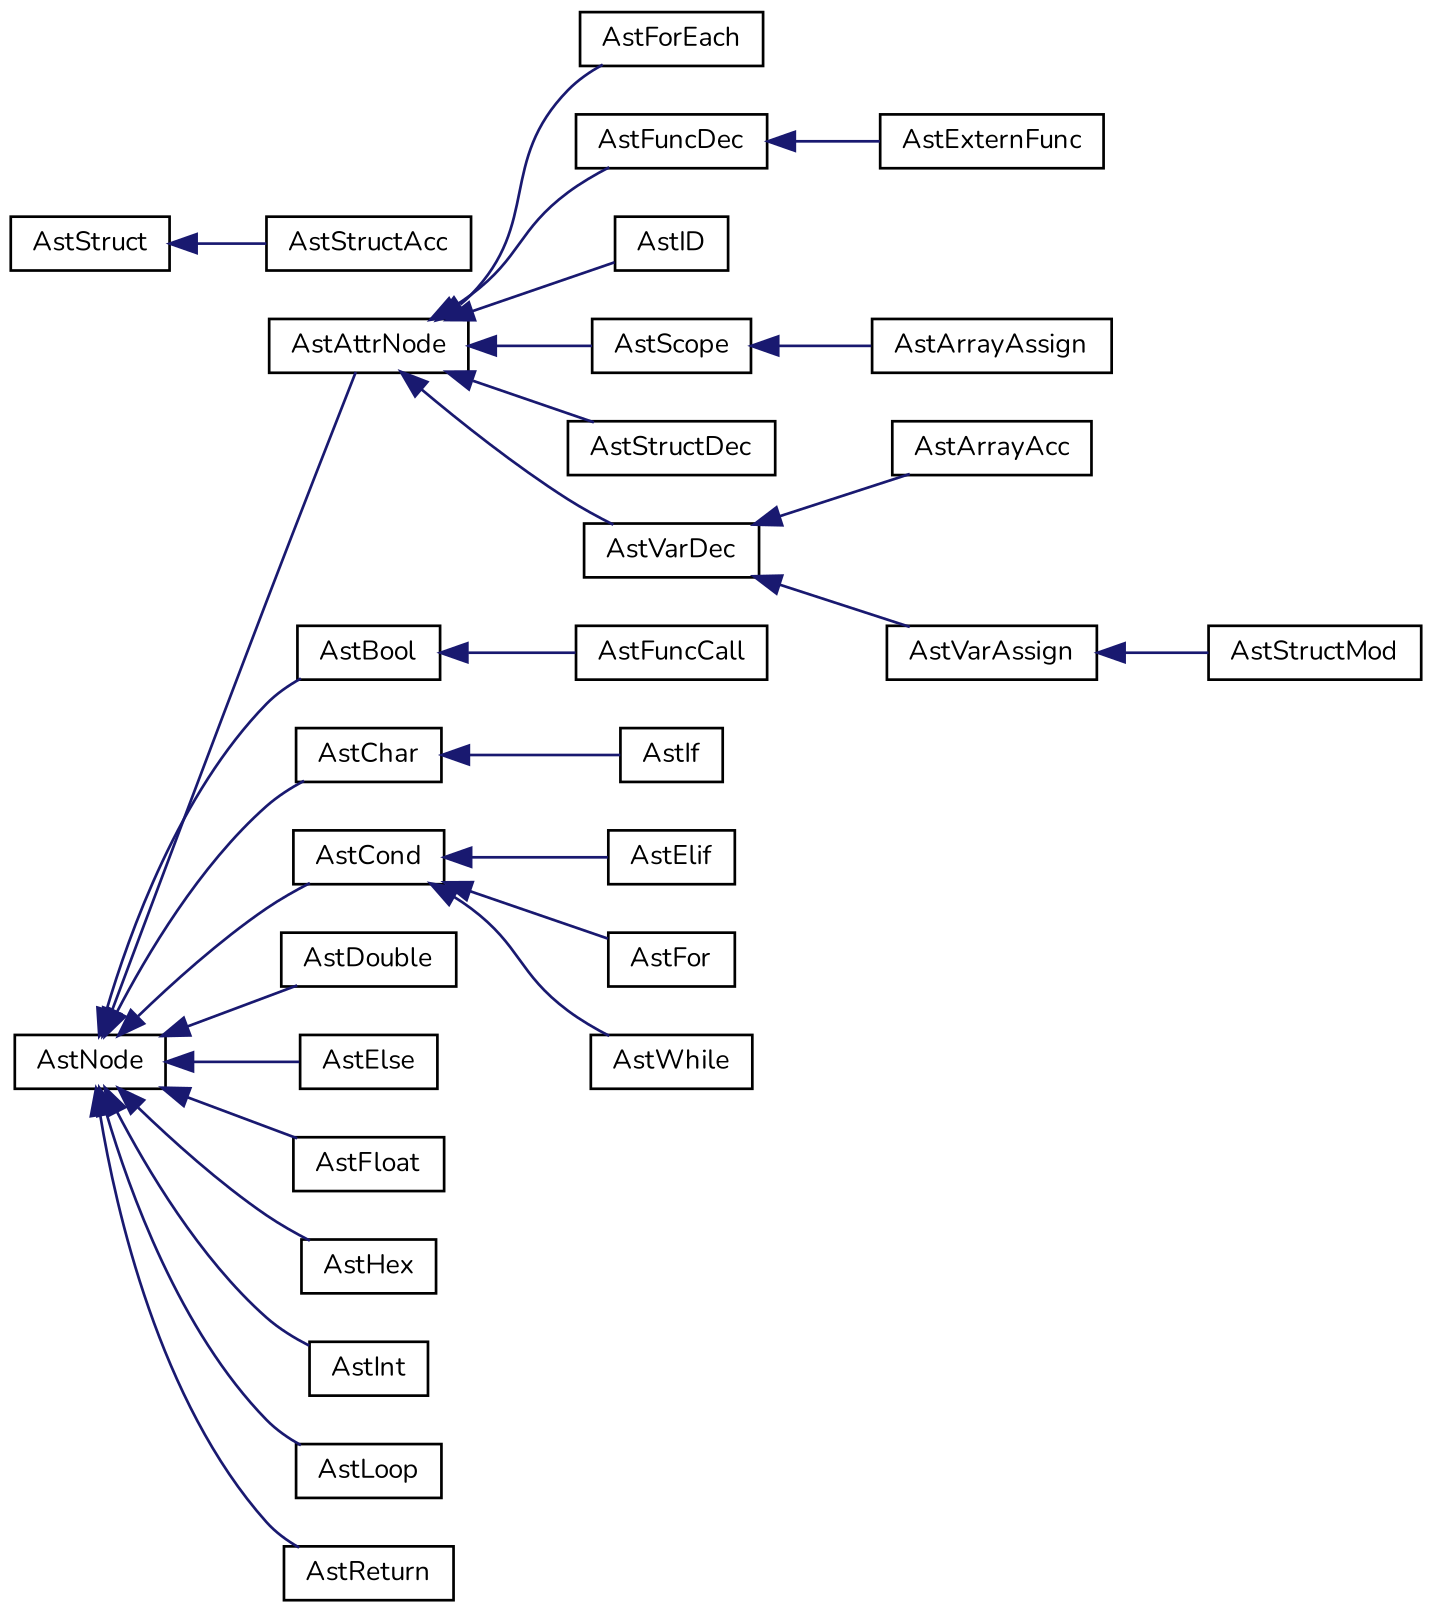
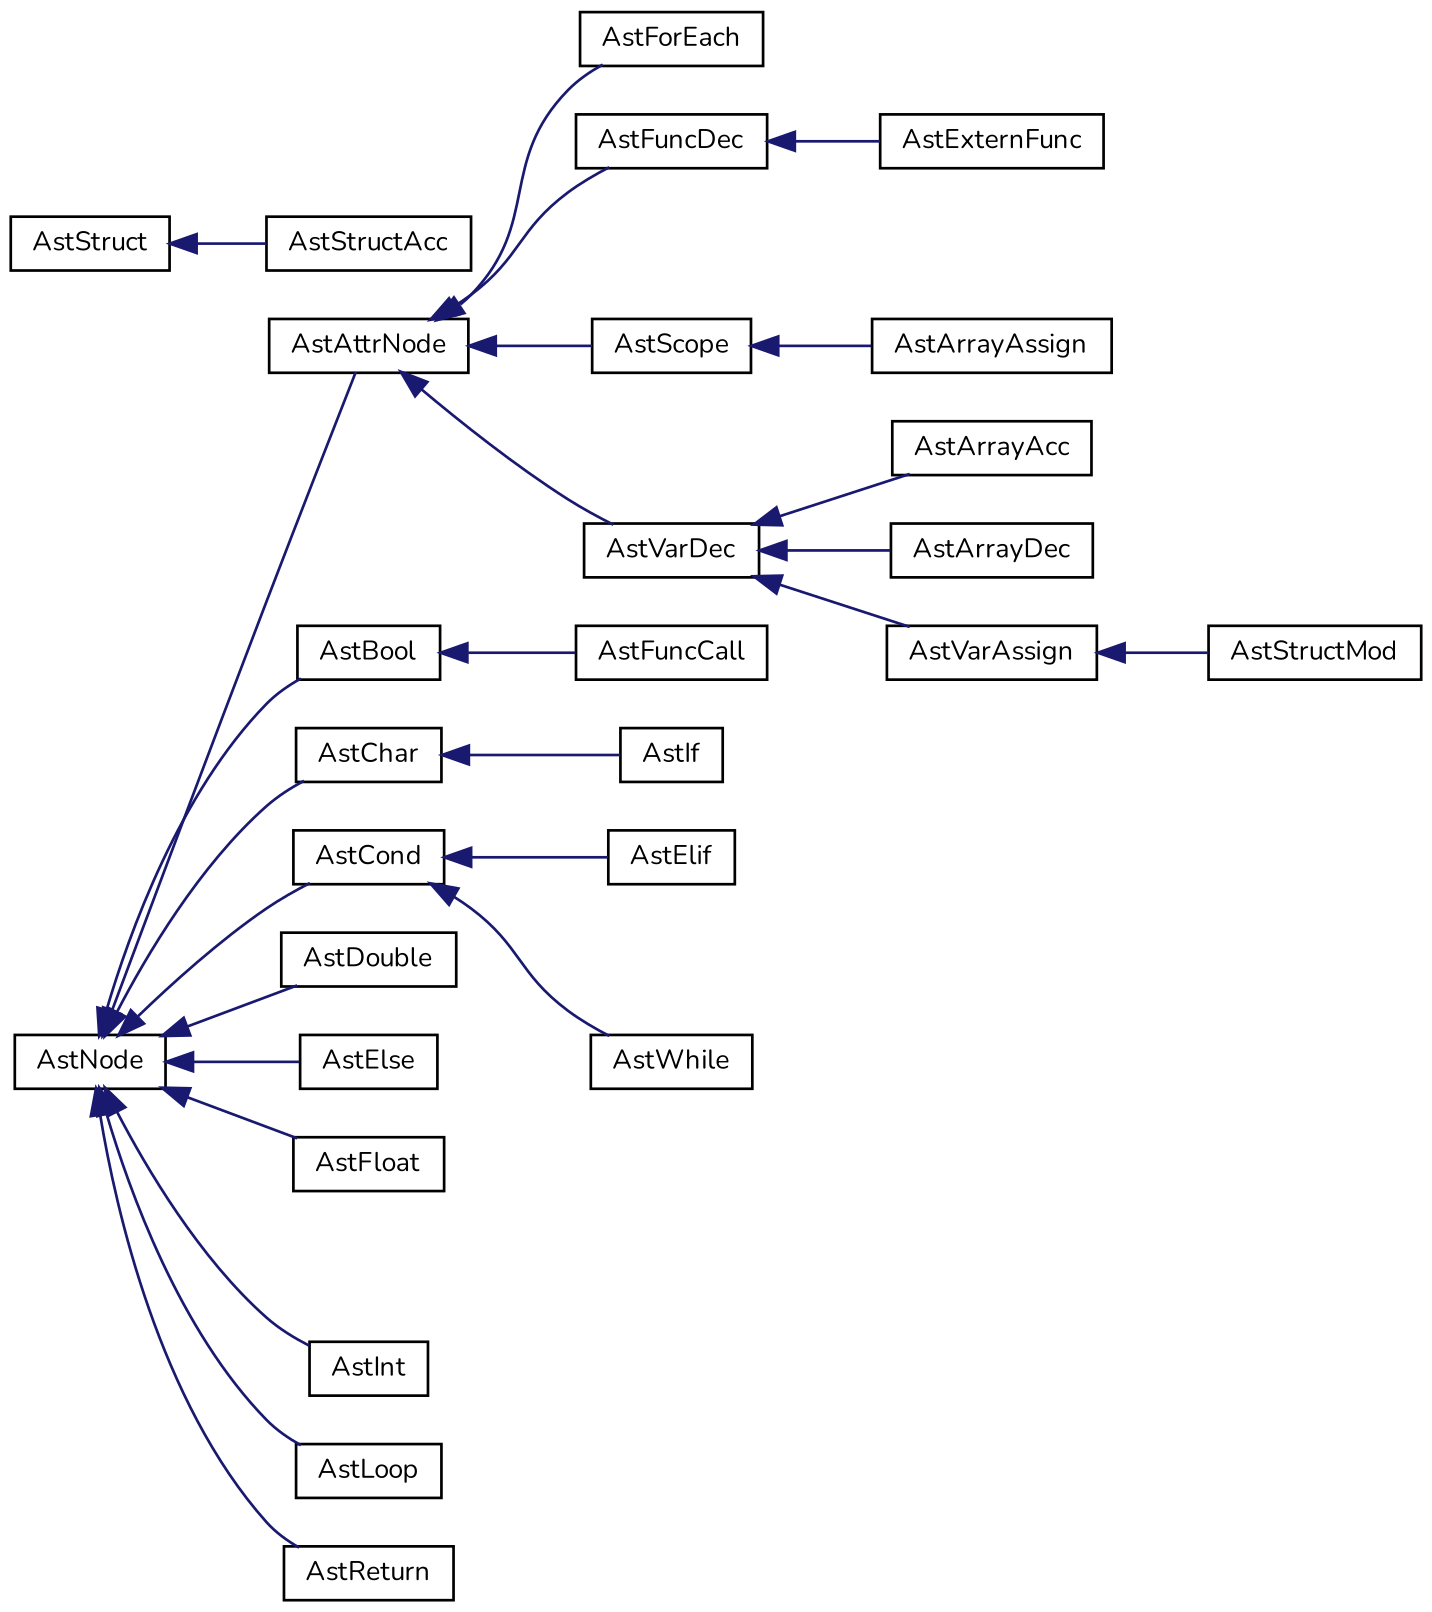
(672, 244) -> none
(672, 448) -> none
none -> (992, 550)
(672, 960) -> none
(369, 1266) -> none
